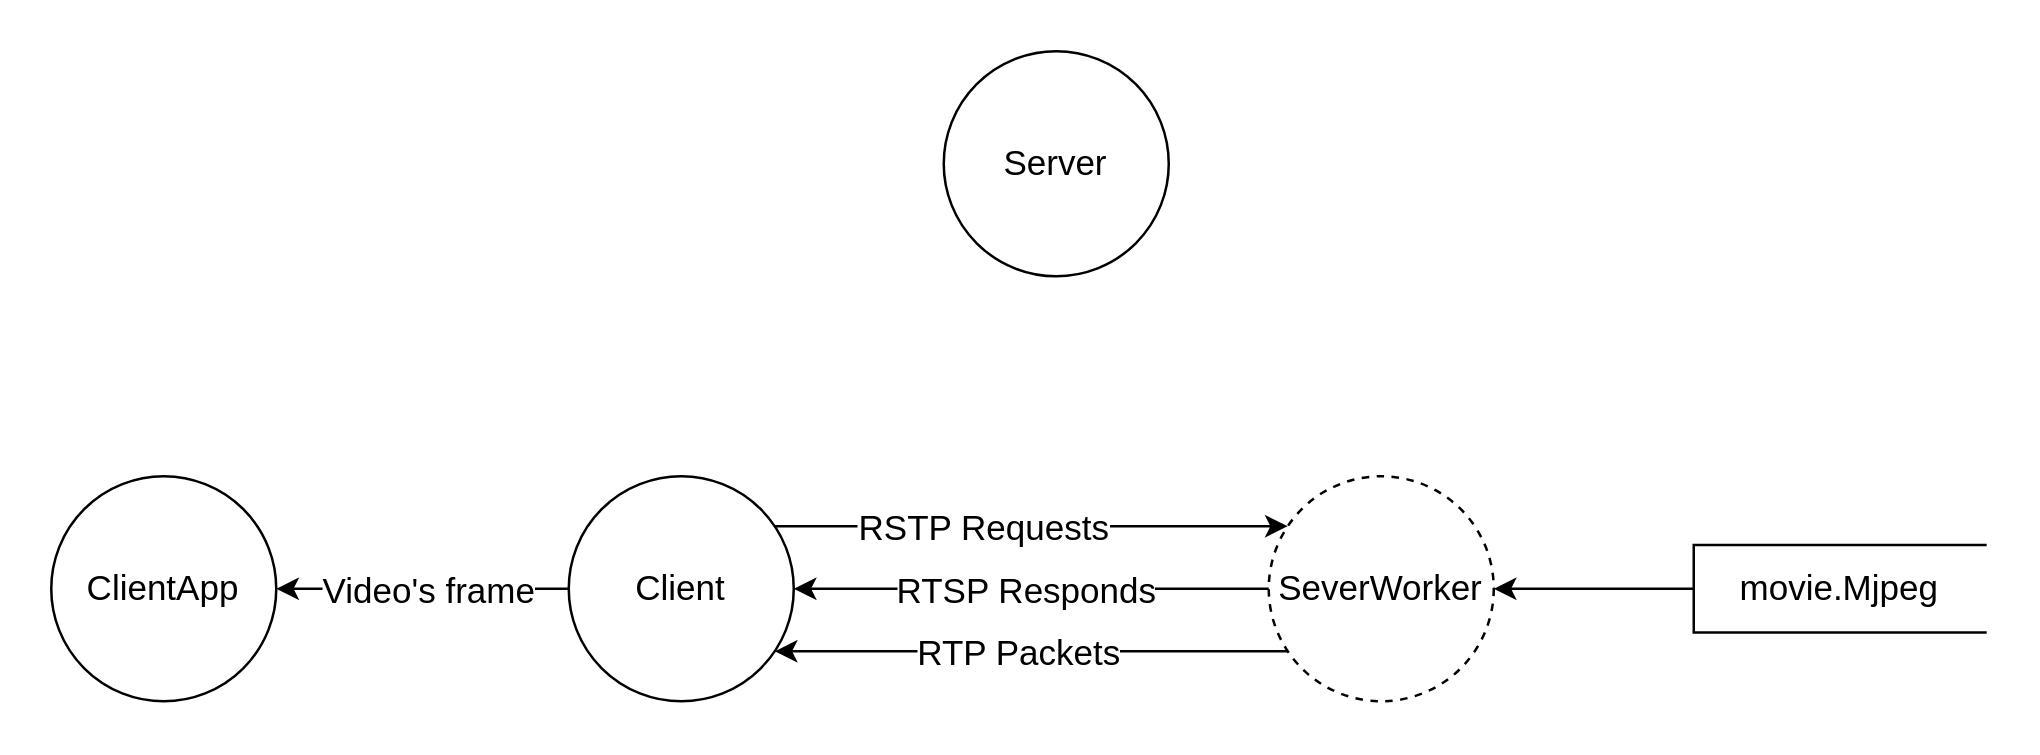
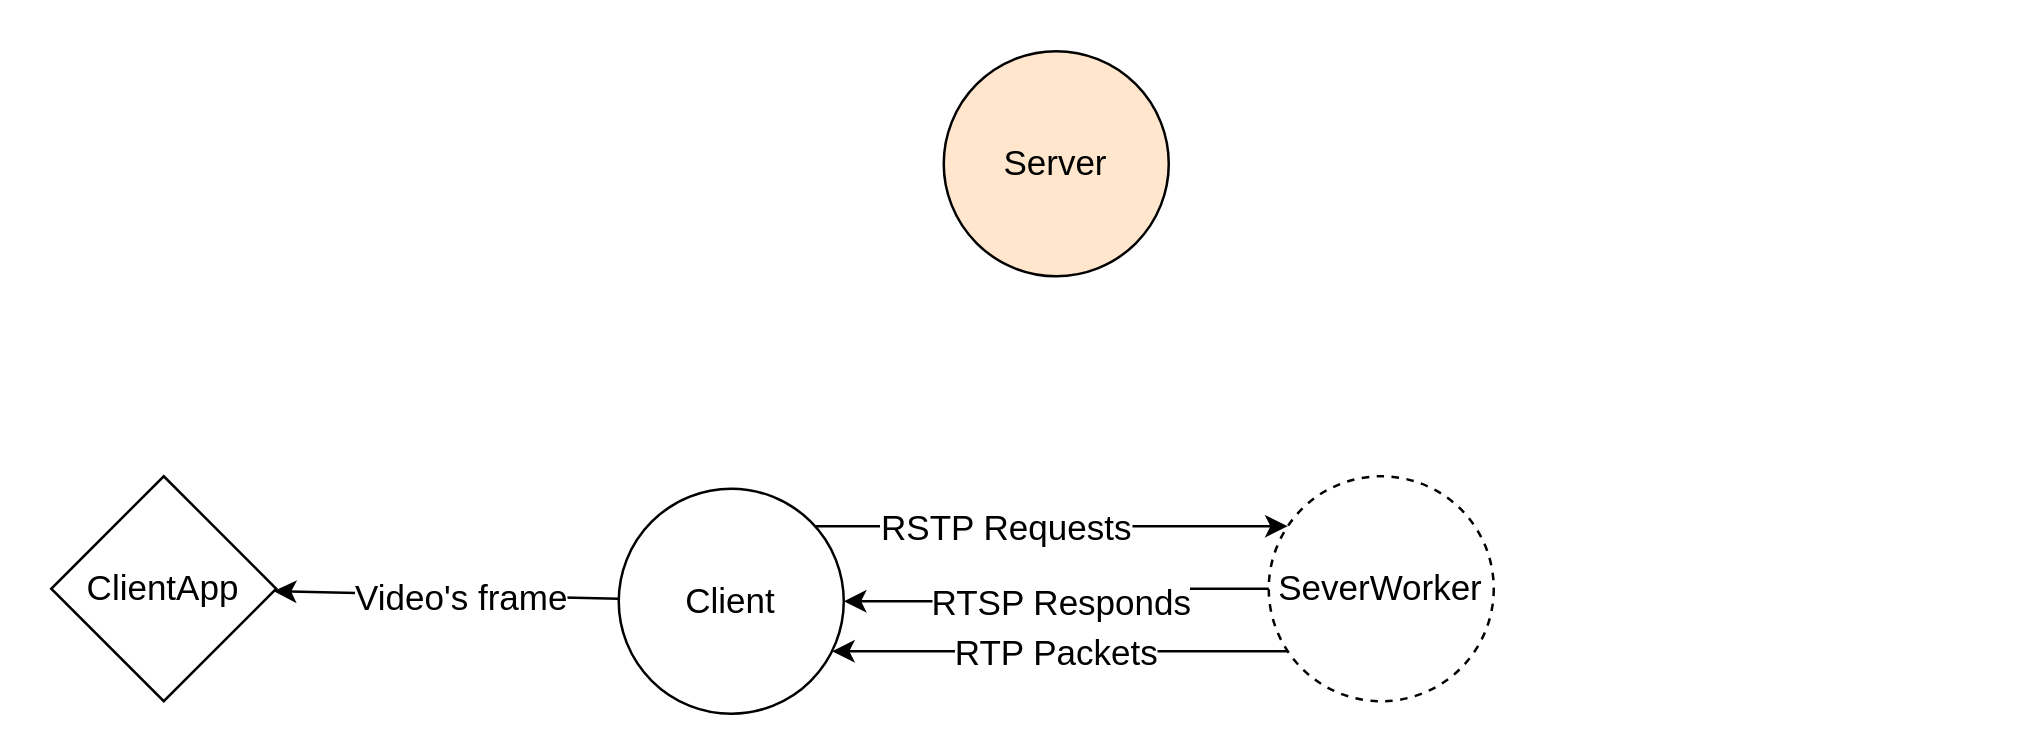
(1056, 164) -> (1056, 164)
(164, 589) -> (164, 589)
(681, 589) -> (731, 601)
(1599, 589) -> none
(1840, 589) -> none
